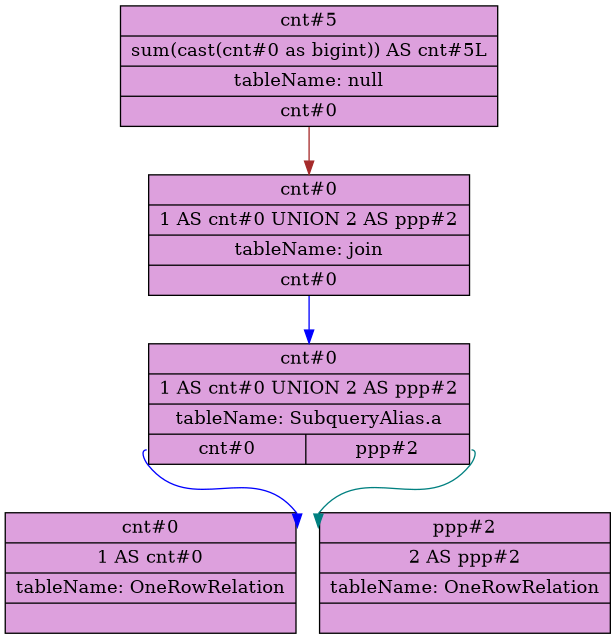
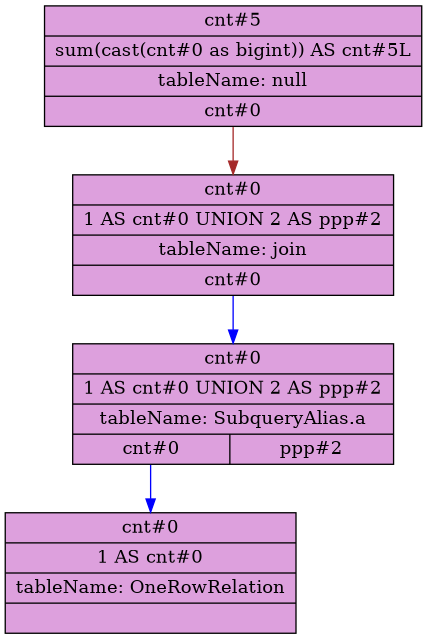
(465, 573) -> none
